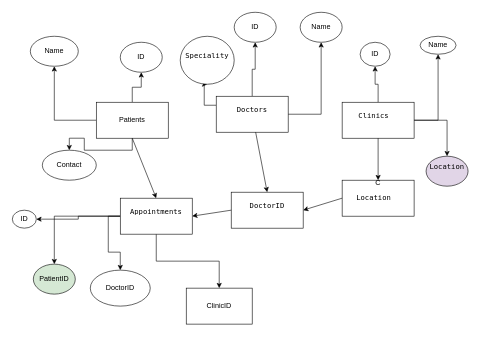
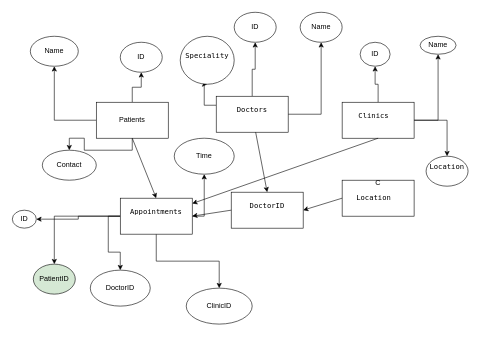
none -> (204, 156)
(447, 171) -> (447, 171)
(378, 174) -> (287, 171)
none -> (204, 201)
(219, 306) -> (219, 306)
